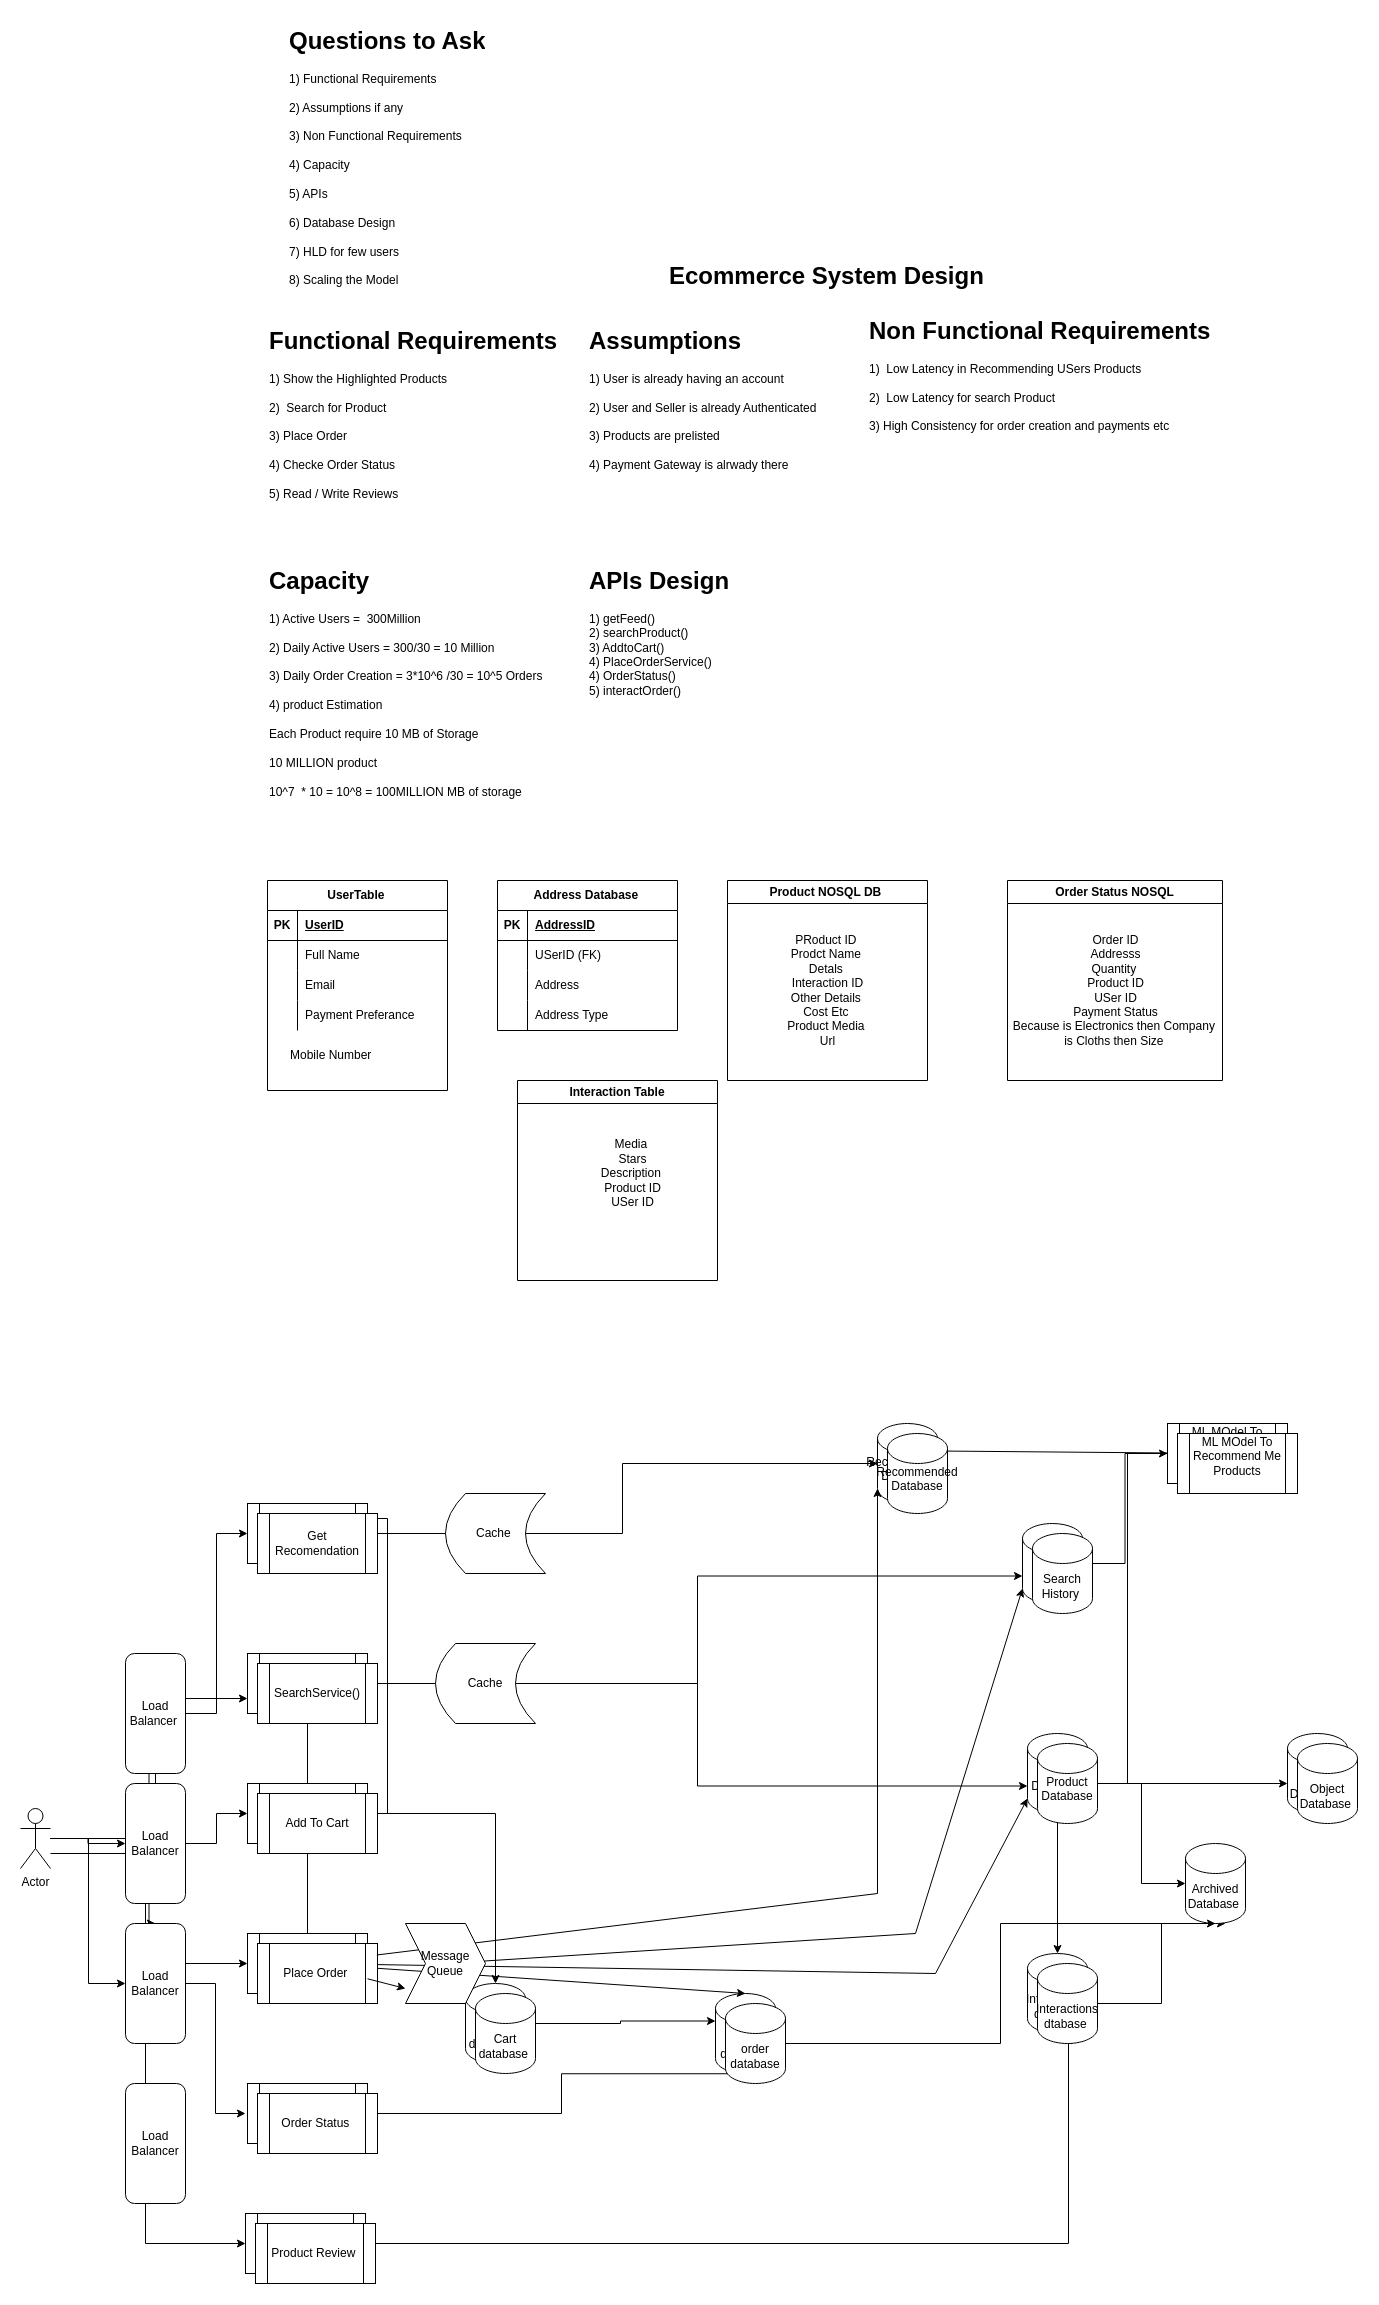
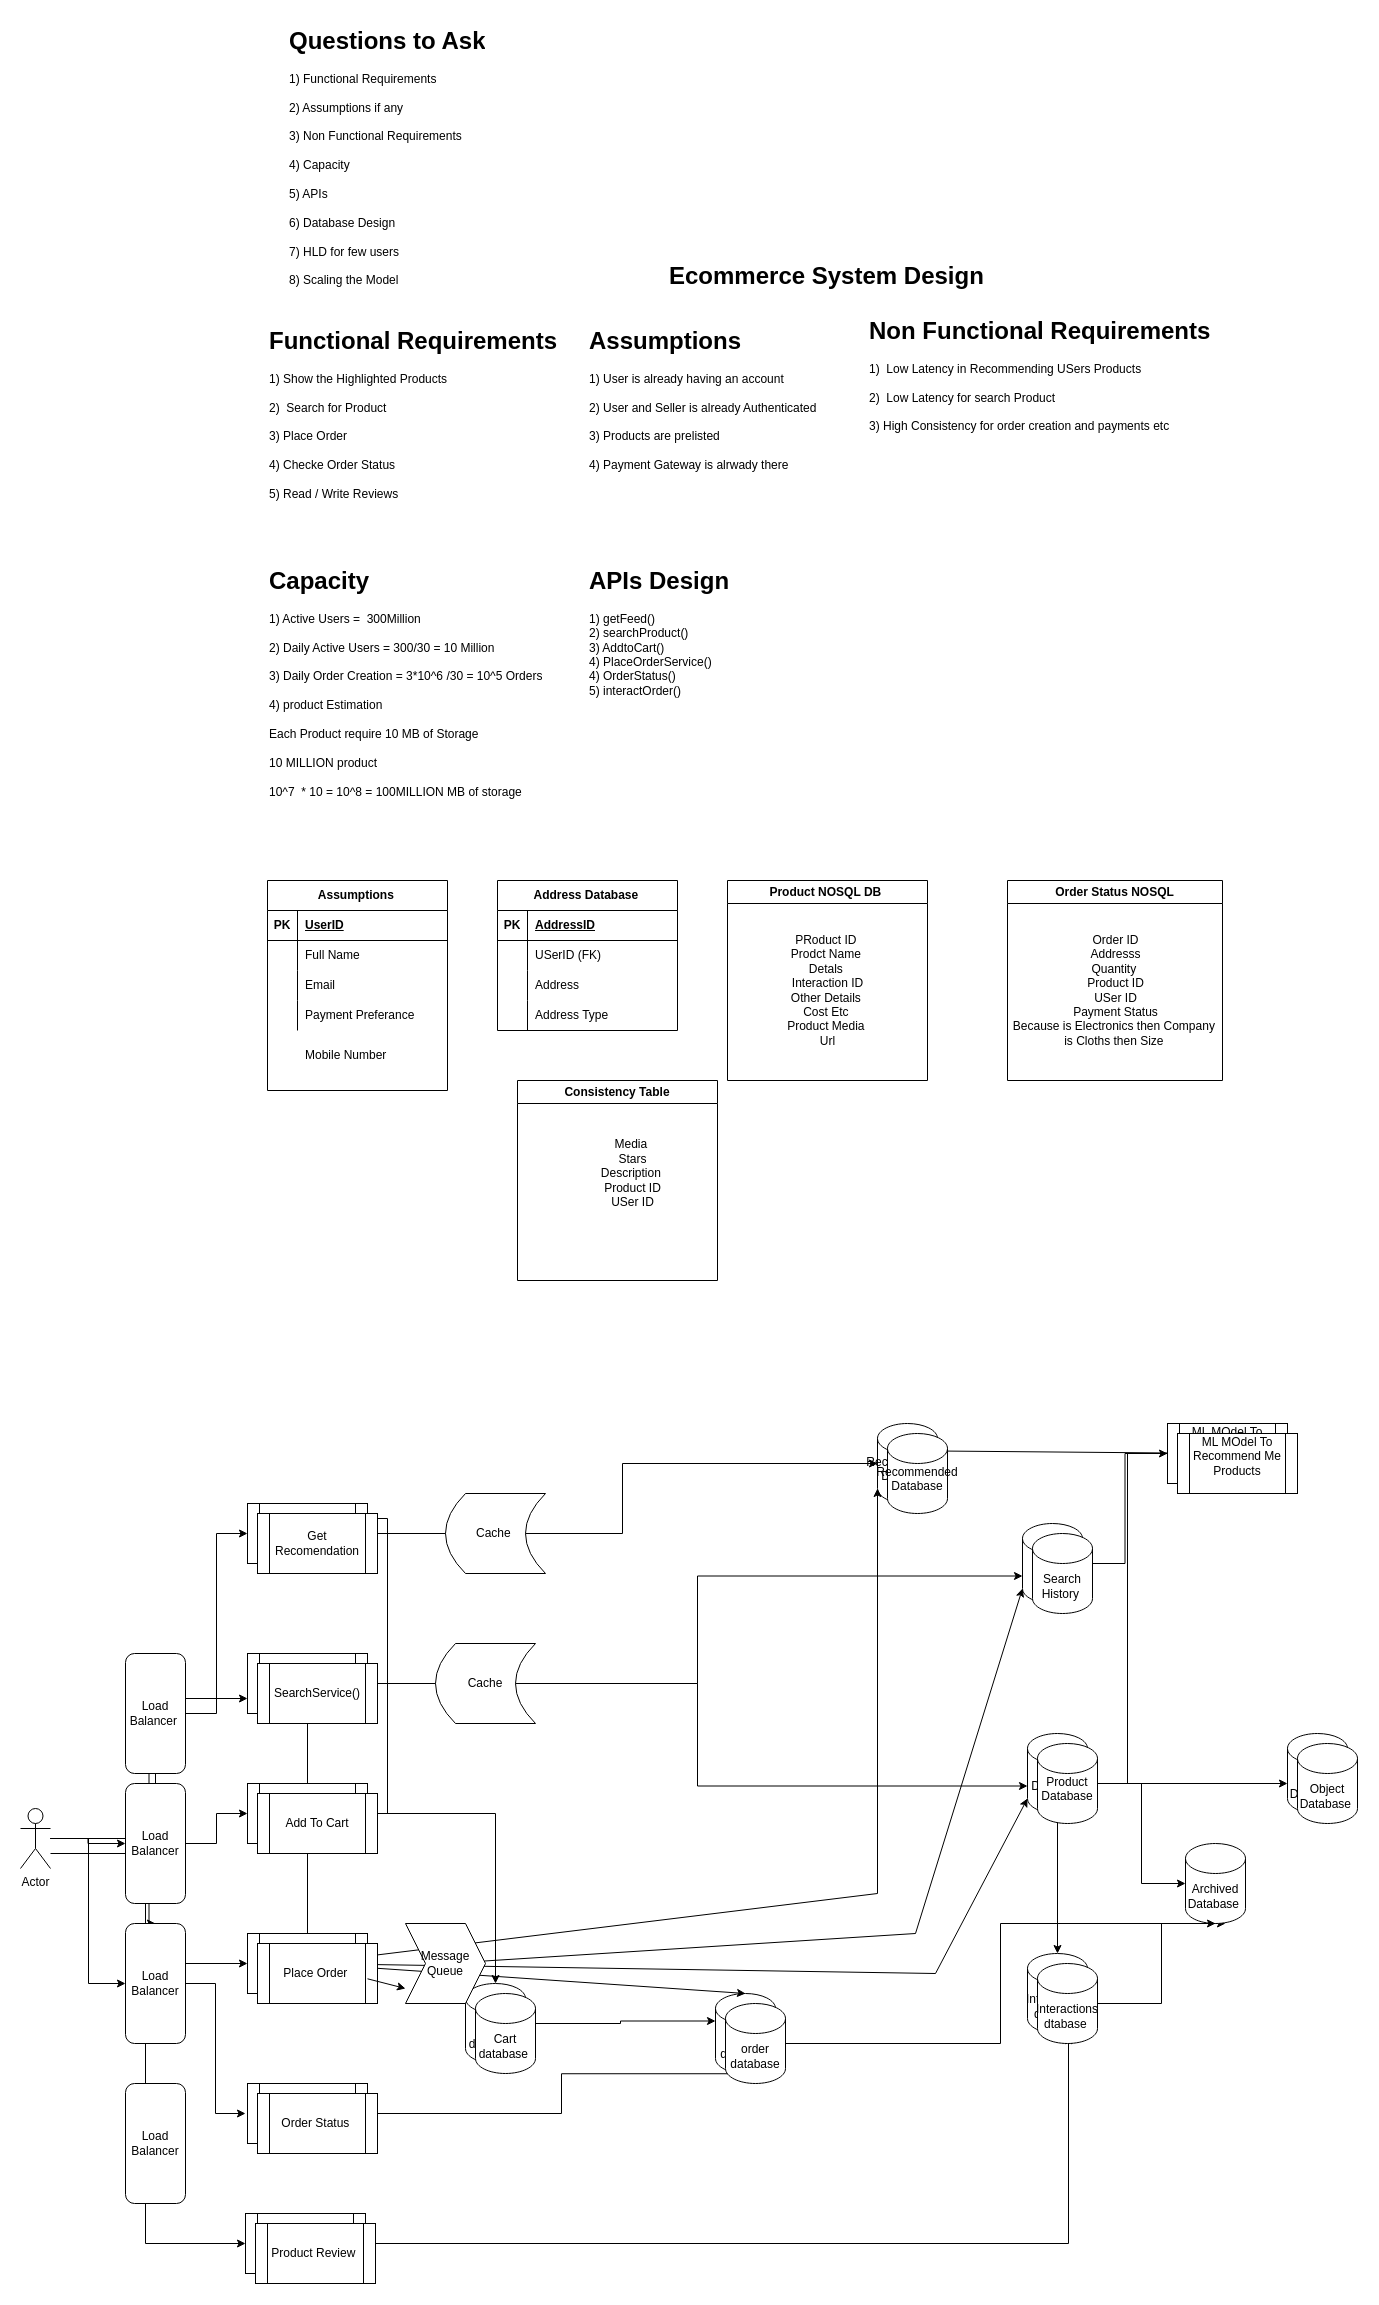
(358, 896) -> (358, 896)
(358, 1056) -> (373, 1056)
(618, 1093) -> (618, 1093)
